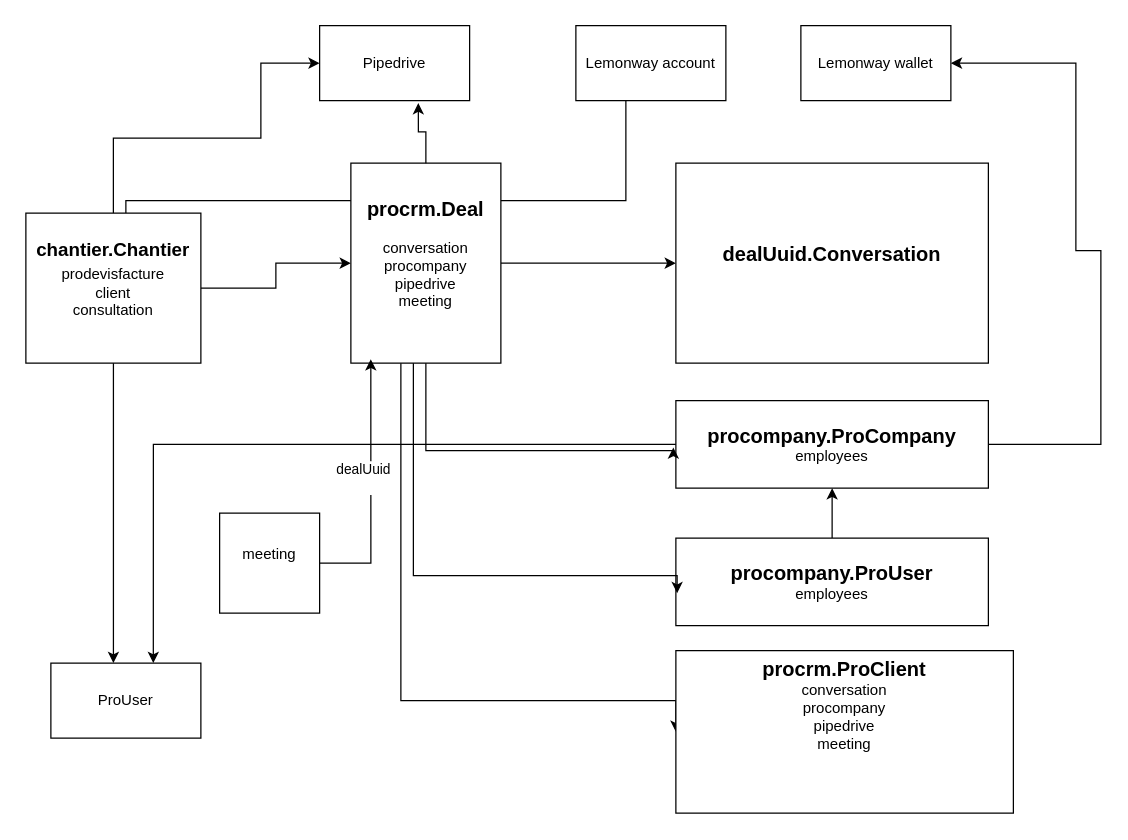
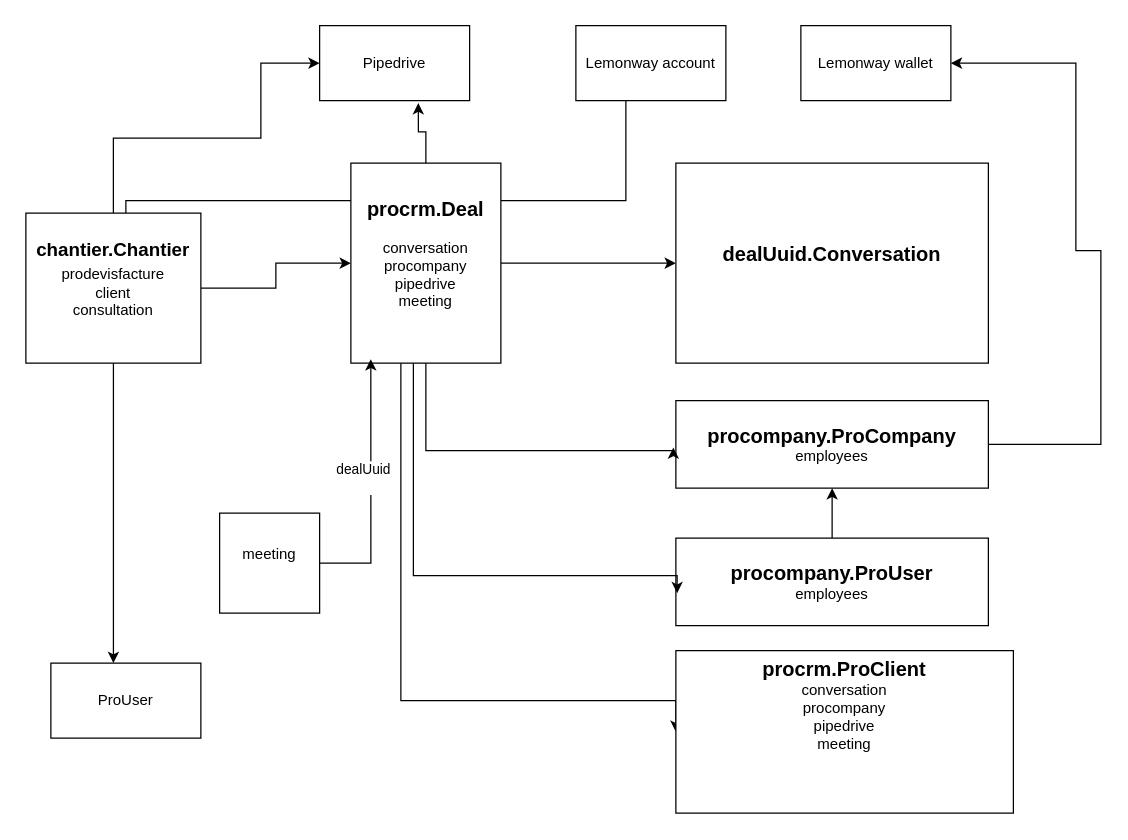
(309, 444) -> none
